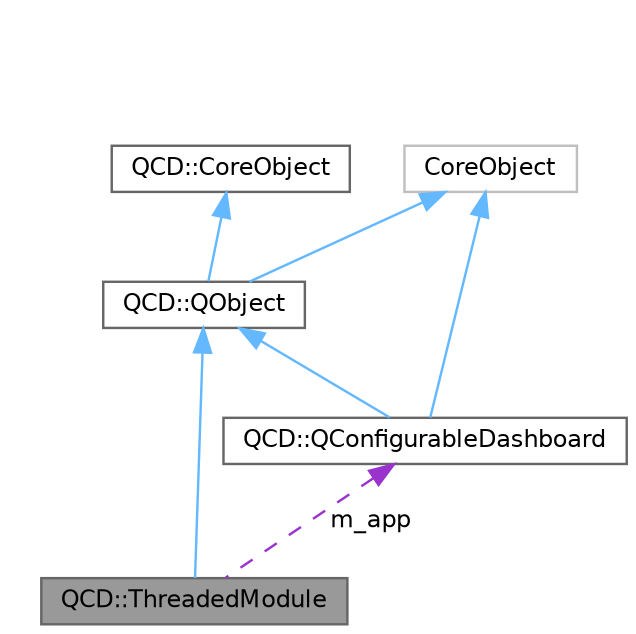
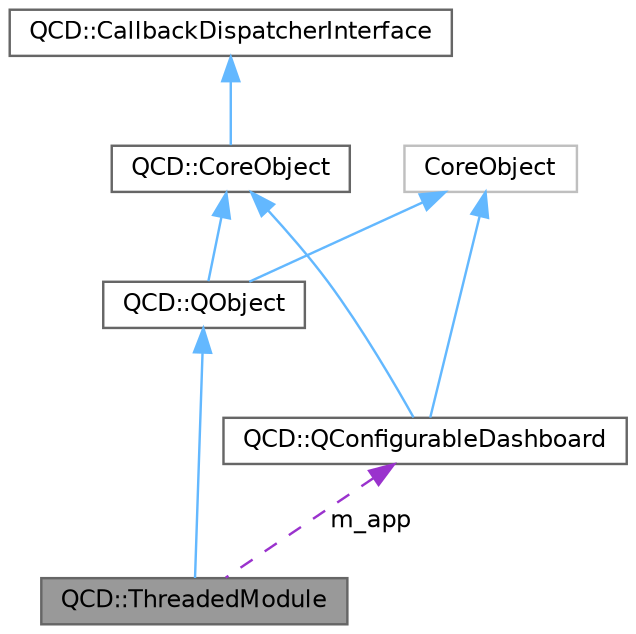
none -> (231, 33)
(325, 379) -> (347, 309)
